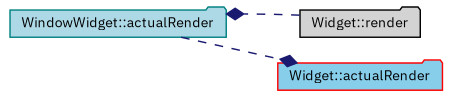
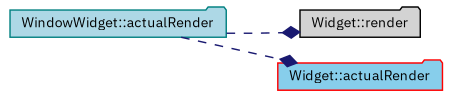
(272, 14) -> (254, 33)
